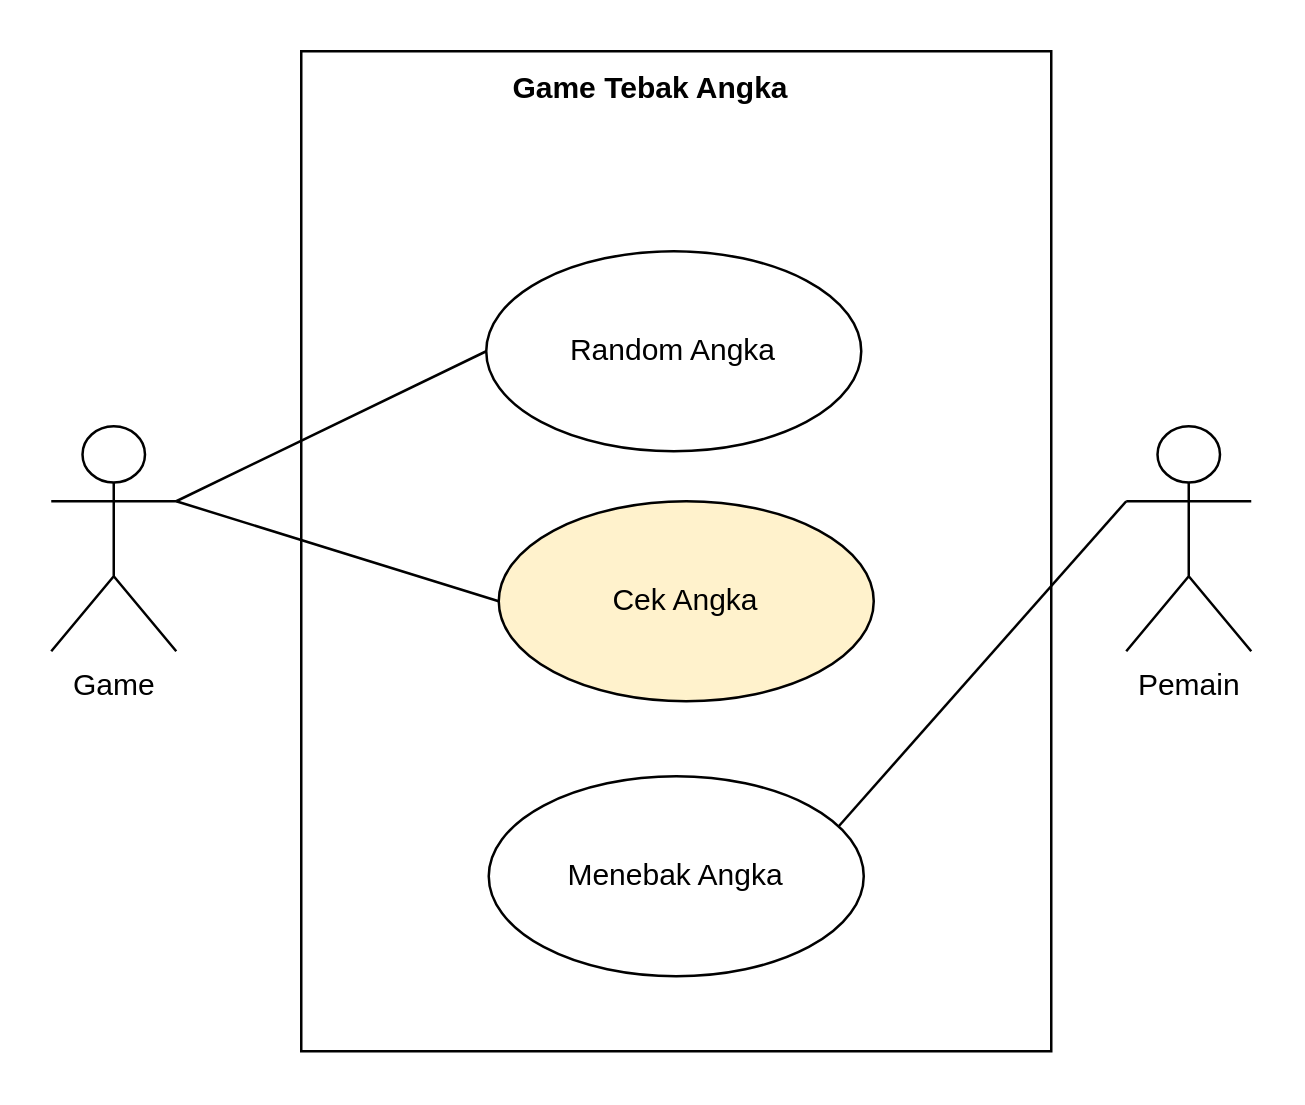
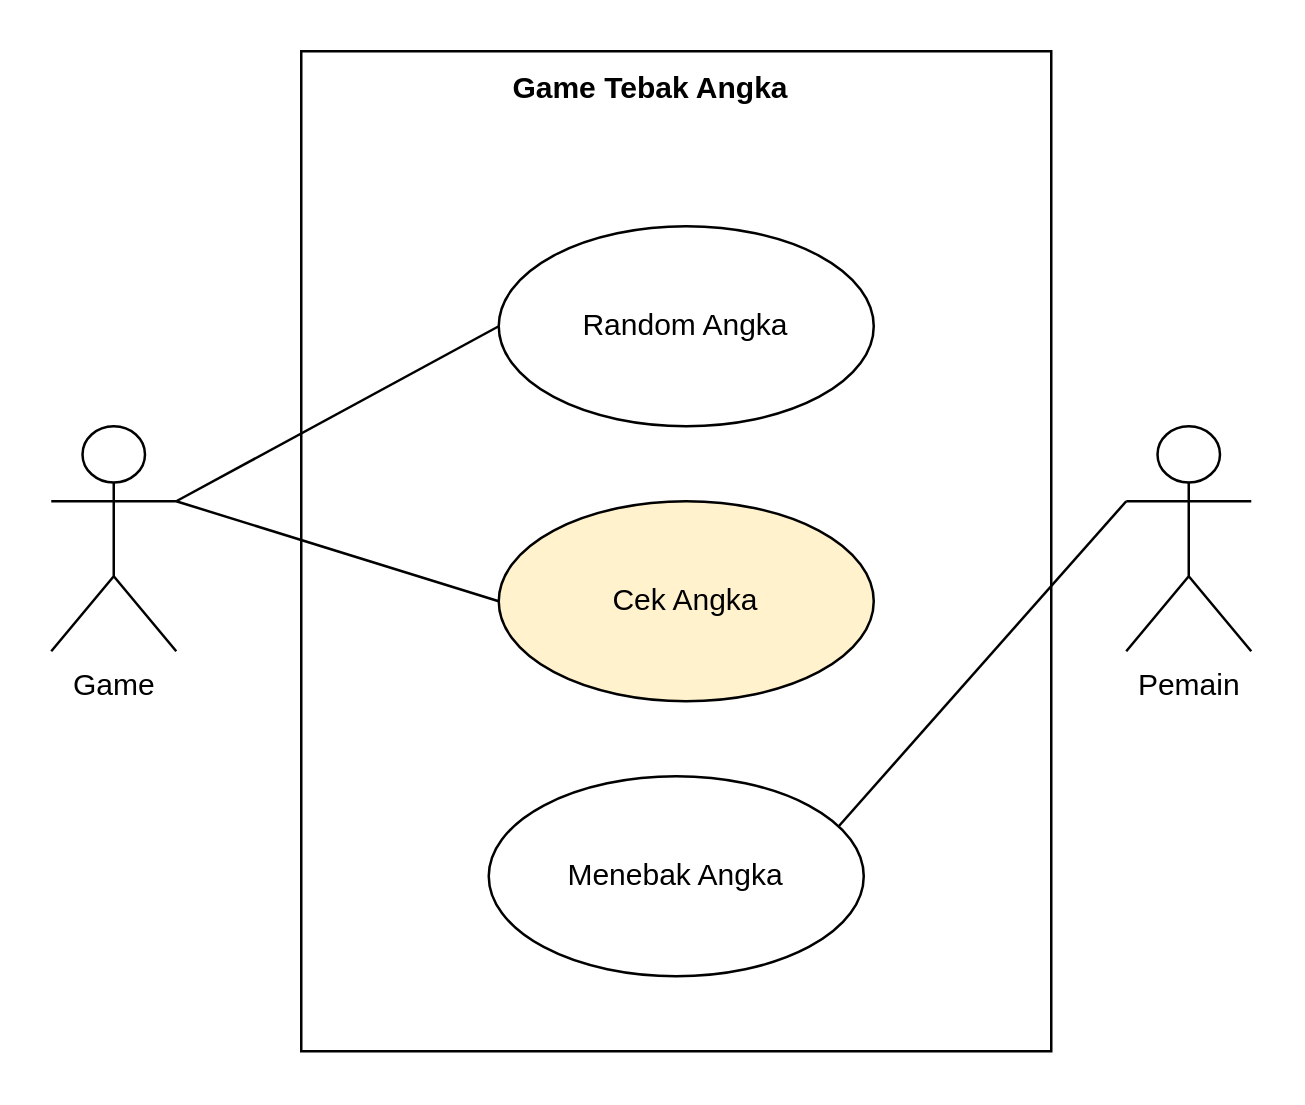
(674, 351) -> (686, 326)
